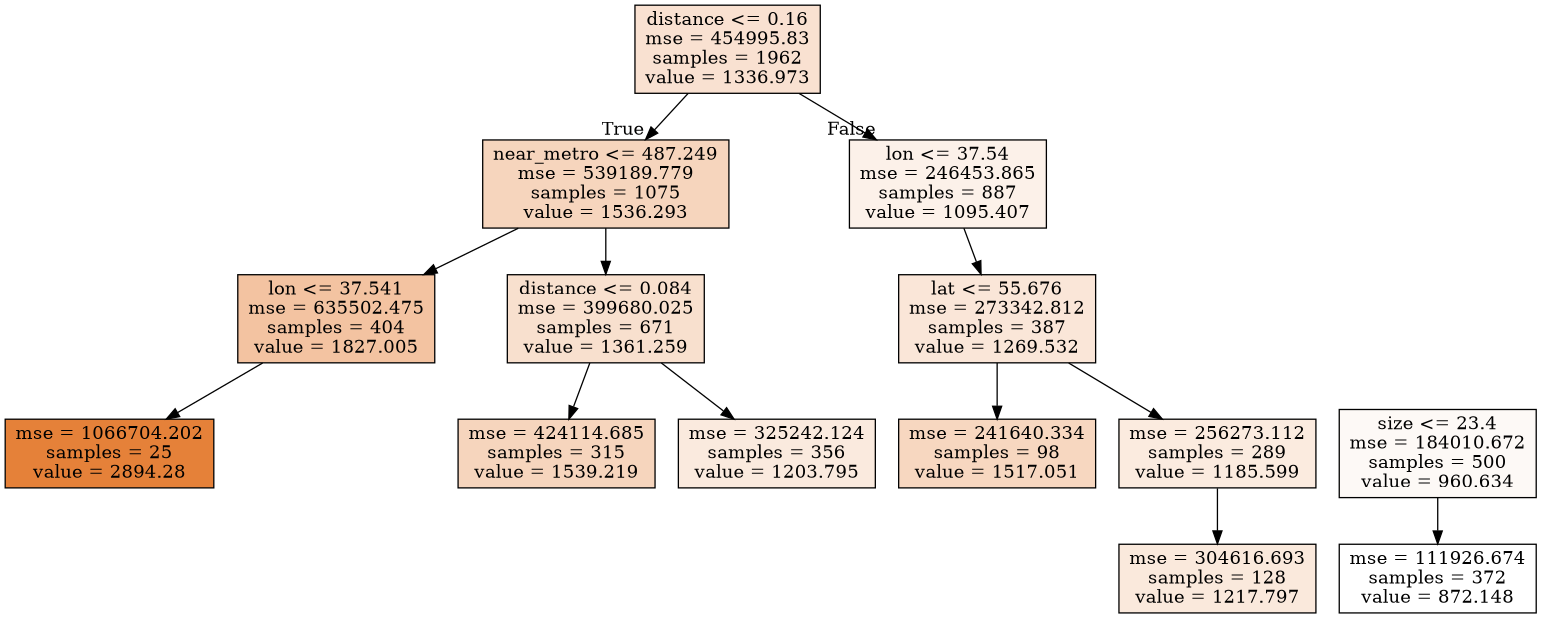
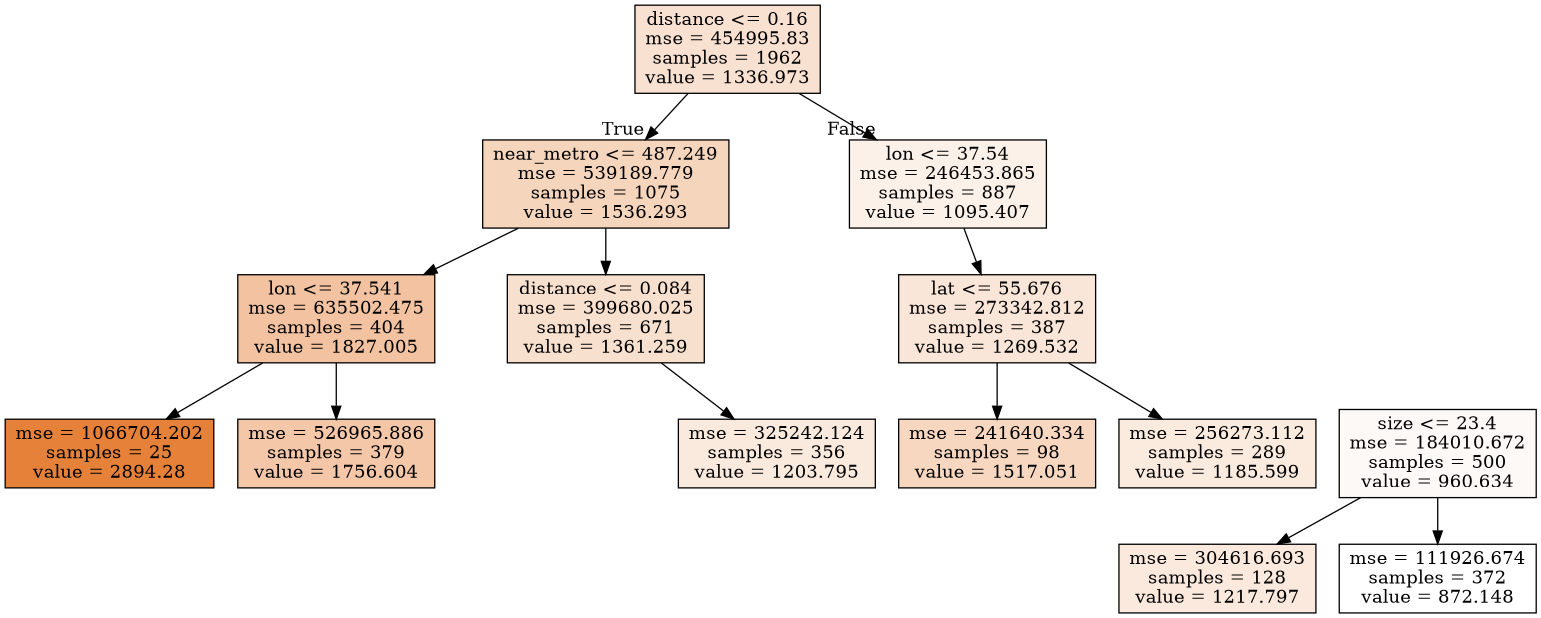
none -> (336, 454)
(557, 454) -> none
(1217, 510) -> (1325, 518)
